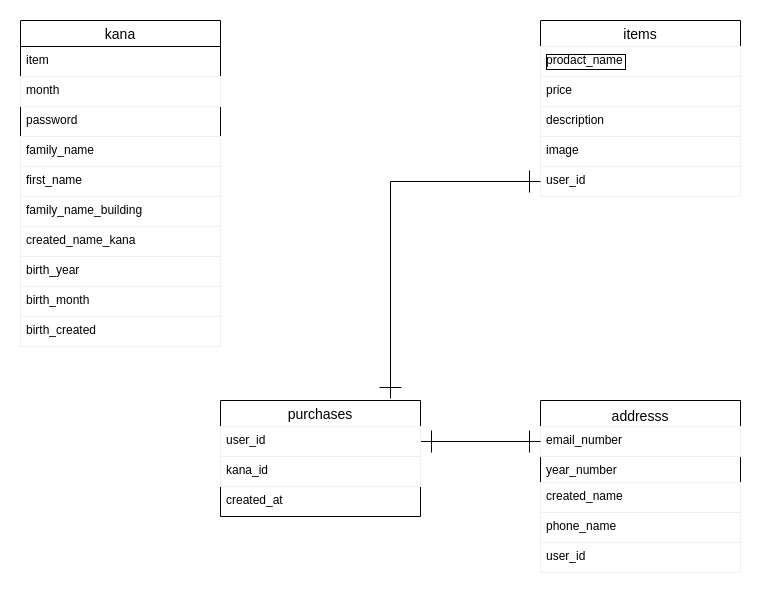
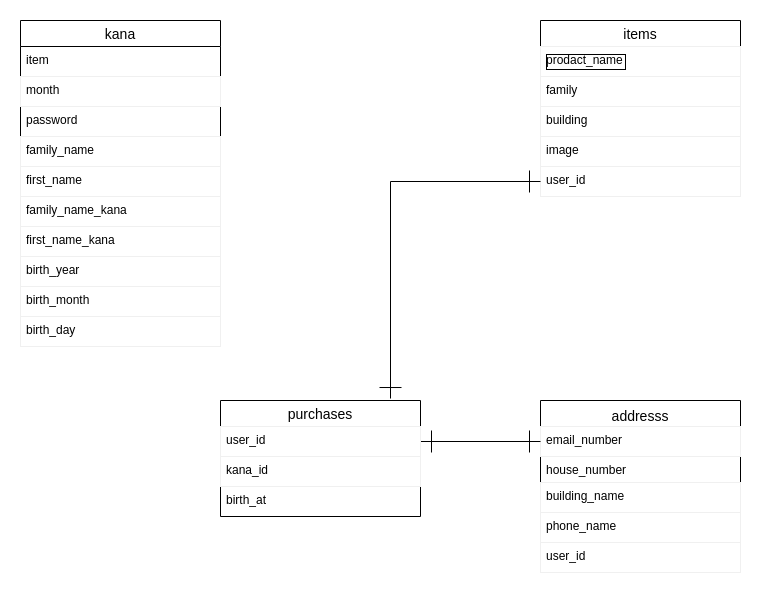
(561, 90) -> (563, 90)
(580, 120) -> (568, 120)
(85, 210) -> (77, 210)
(83, 240) -> (75, 240)
(68, 330) -> (55, 330)
(583, 470) -> (586, 470)
(586, 496) -> (585, 496)
(260, 500) -> (251, 500)
